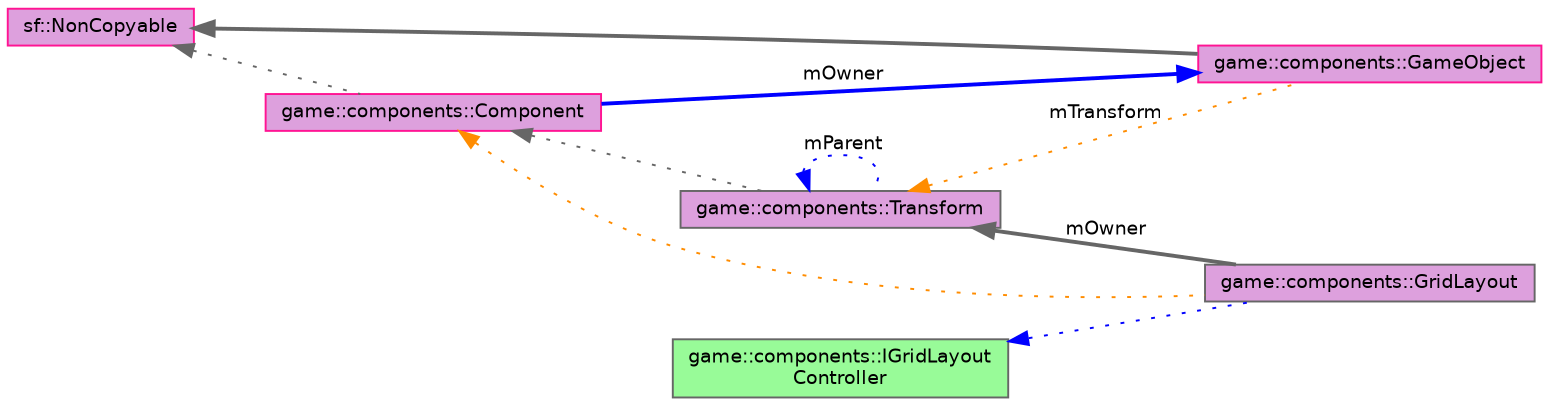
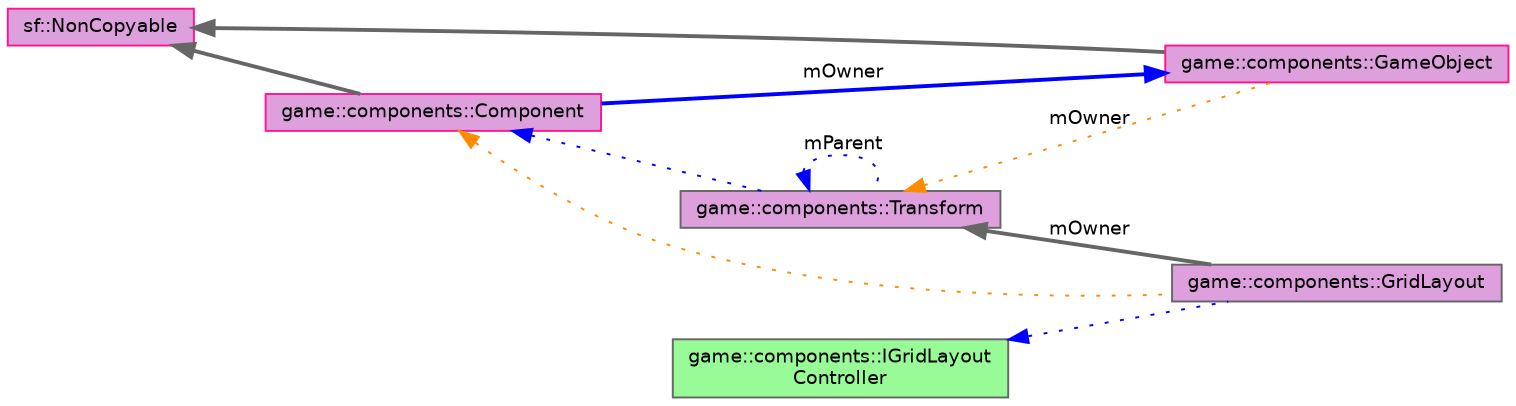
(277, 72) -> (277, 72)
(1103, 113) -> (1087, 119)
(646, 163) -> (646, 163)
